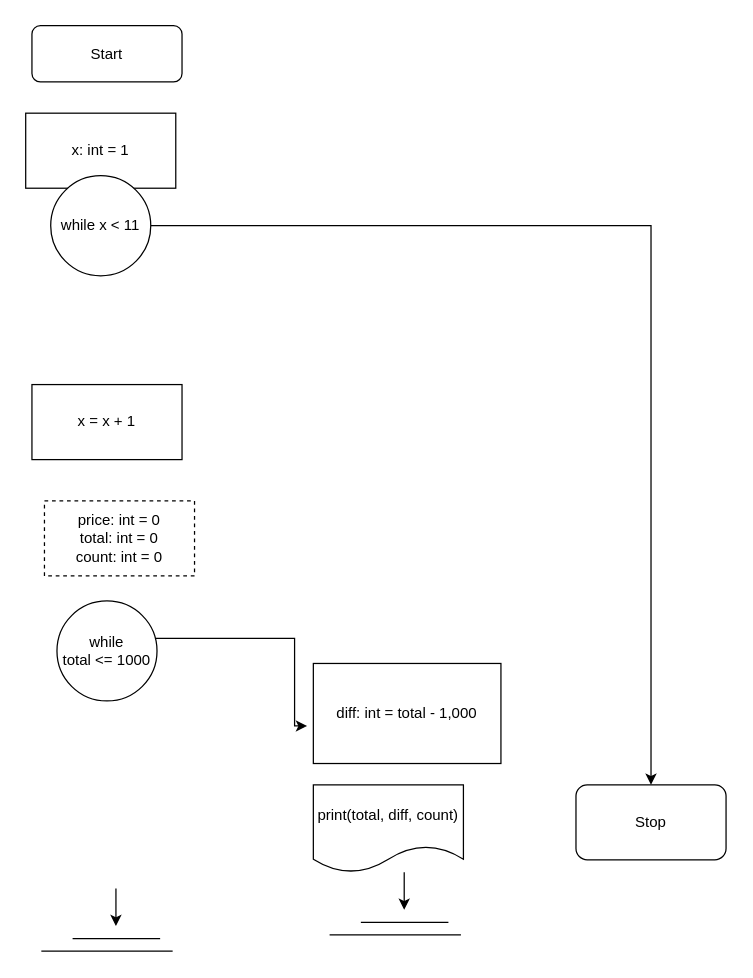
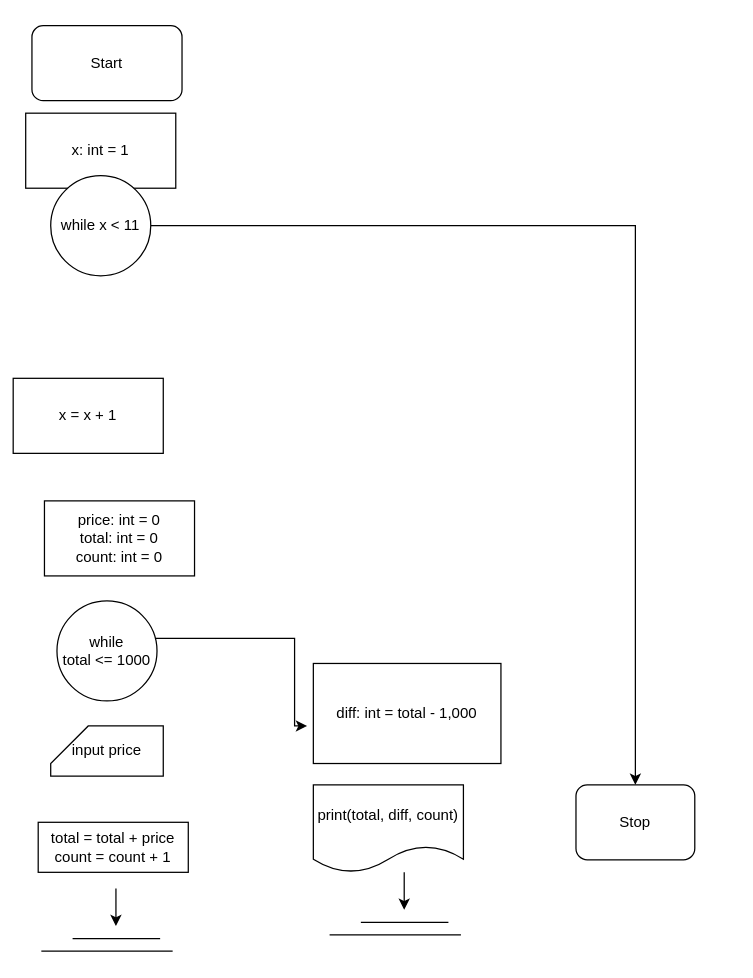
(107, 54) -> (107, 63)
(107, 422) -> (88, 416)
(119, 538) -> (119, 538)
none -> (107, 751)
(651, 822) -> (635, 822)
none -> (113, 847)
